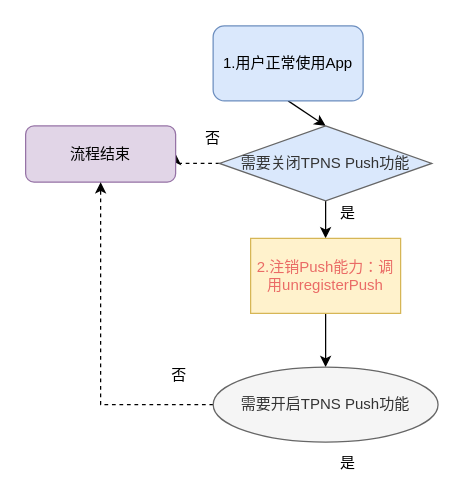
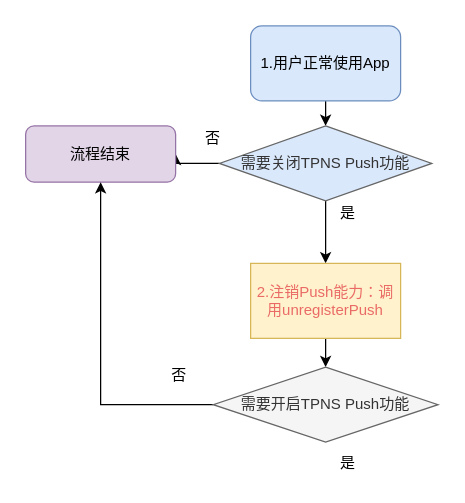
(288, 63) -> (326, 63)
(196, 163) -> (196, 163)
(326, 276) -> (326, 301)
(101, 355) -> (101, 355)
(326, 404) -> (326, 404)
